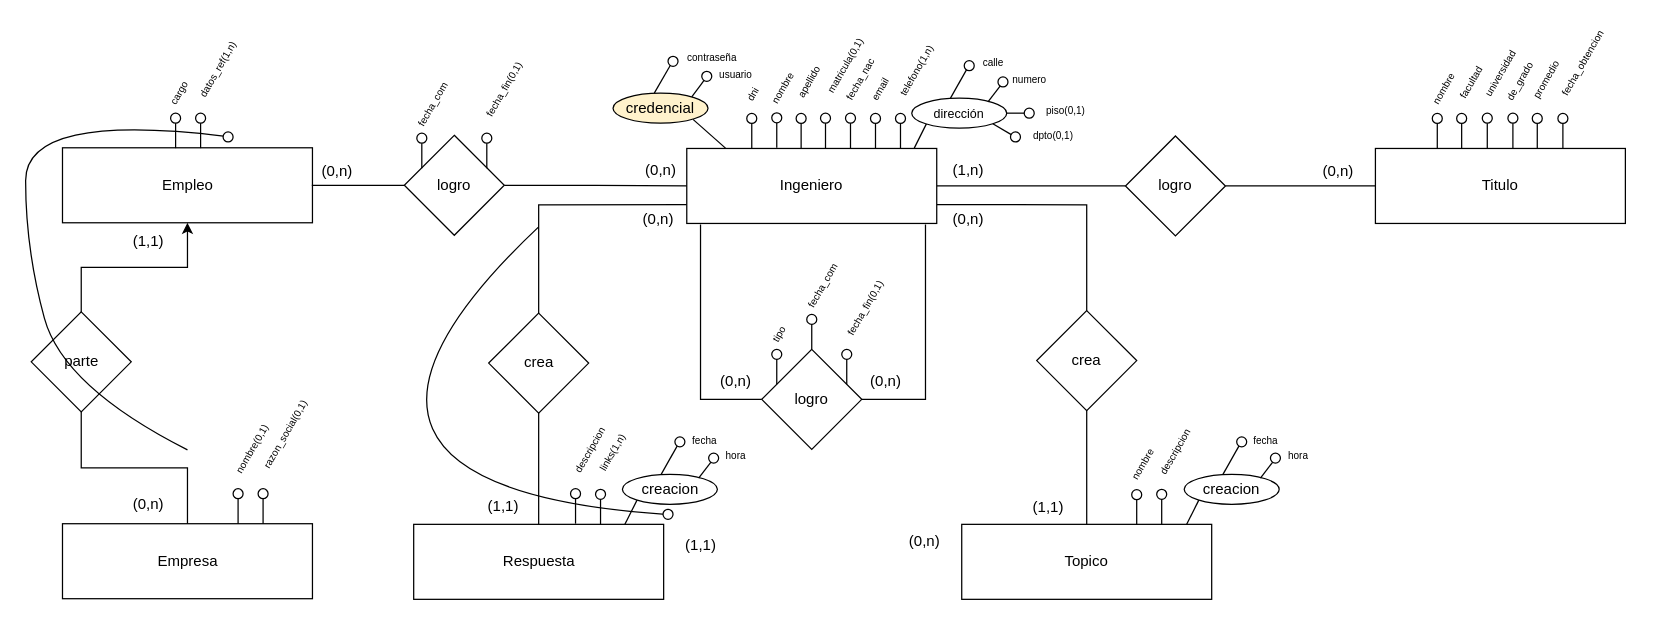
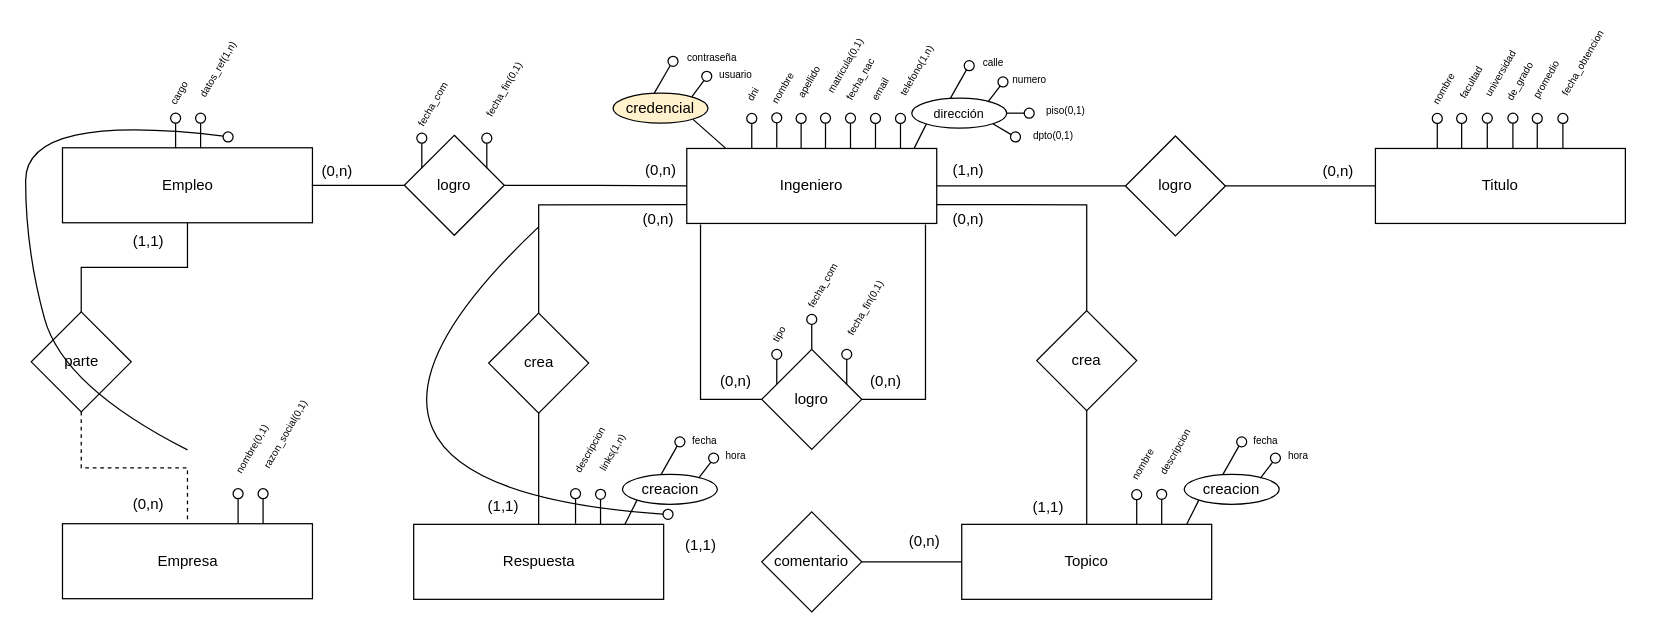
(188, 233) -> (188, 229)
(134, 468) -> (134, 468)
none -> (812, 562)
none -> (912, 562)
